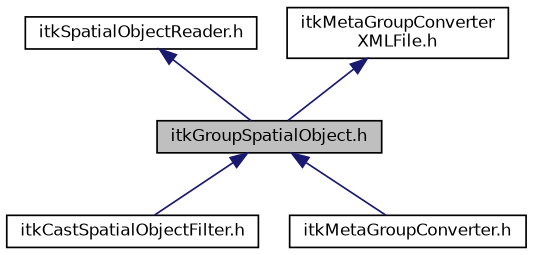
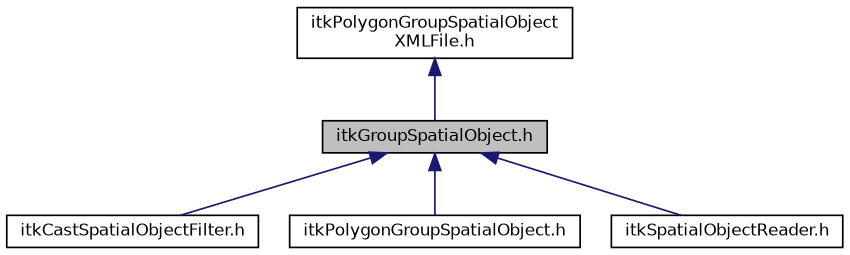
(398, 33) -> (435, 33)
(212, 90) -> (589, 187)
(408, 231) -> (435, 231)
